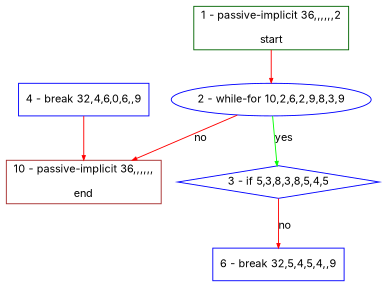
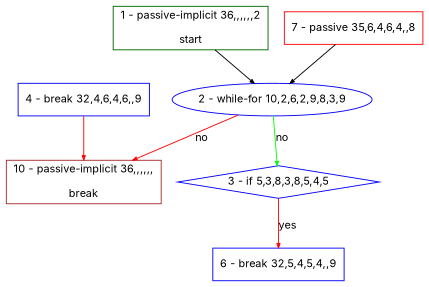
none -> (354, 28)
(271, 64) -> (233, 65)
(84, 100) -> (84, 100)
(284, 138) -> (283, 138)
(84, 182) -> (84, 182)
(285, 226) -> (288, 226)
